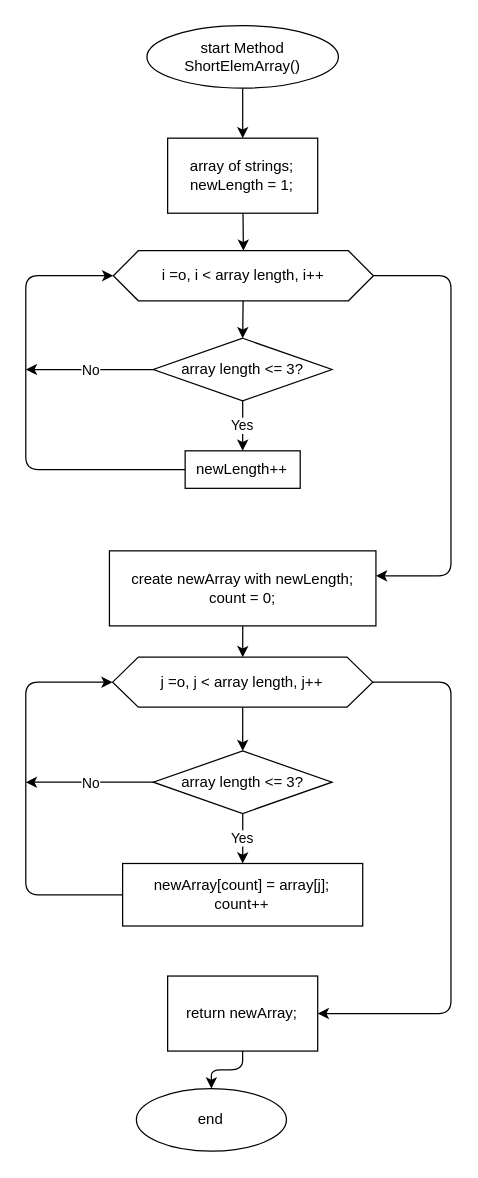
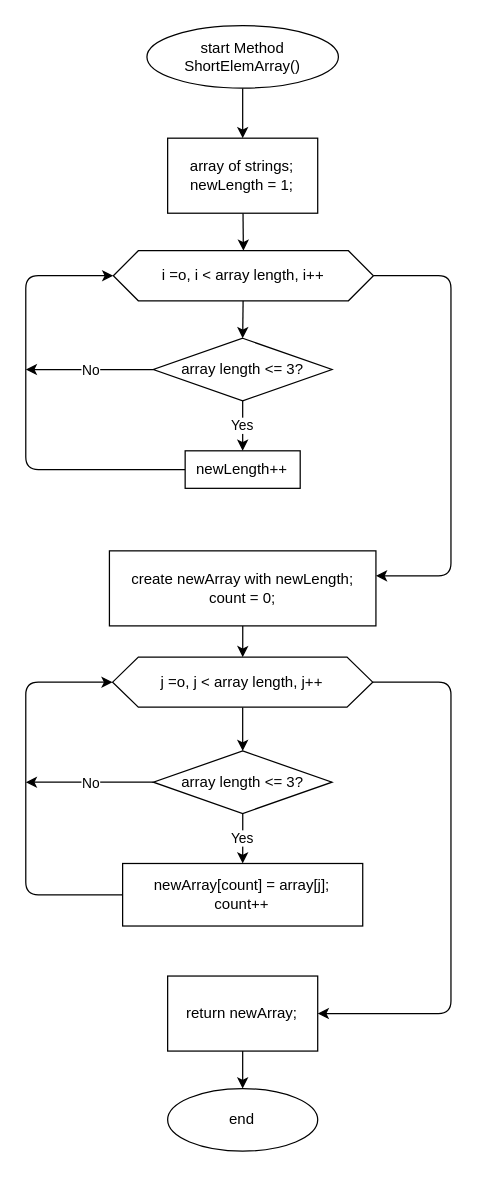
(211, 1119) -> (242, 1119)
